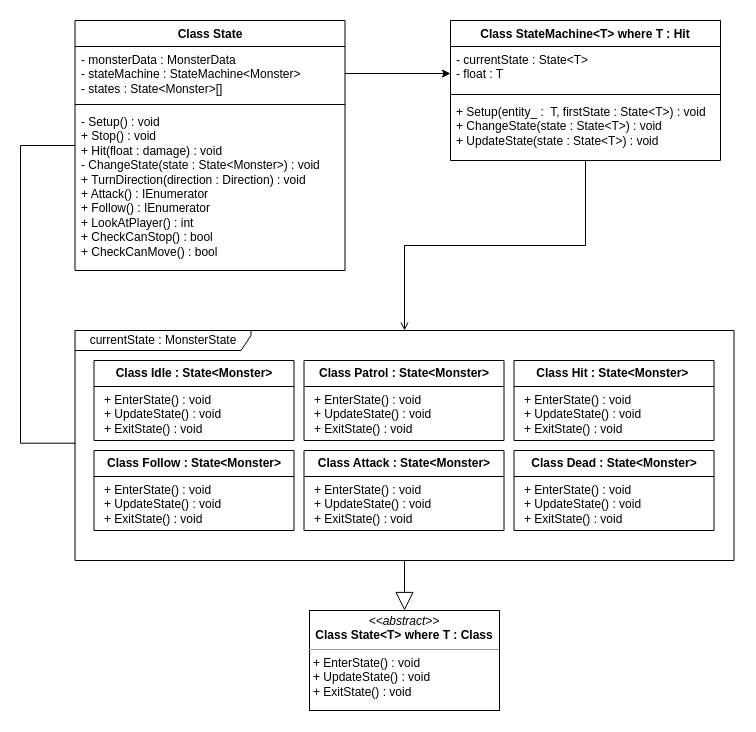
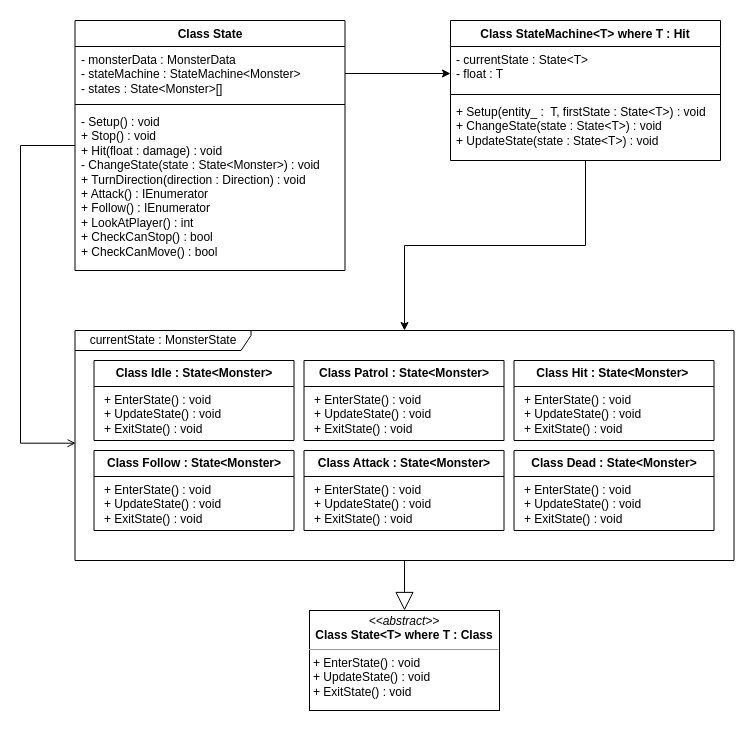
(405, 324) -> (405, 322)
(70, 443) -> (70, 443)
